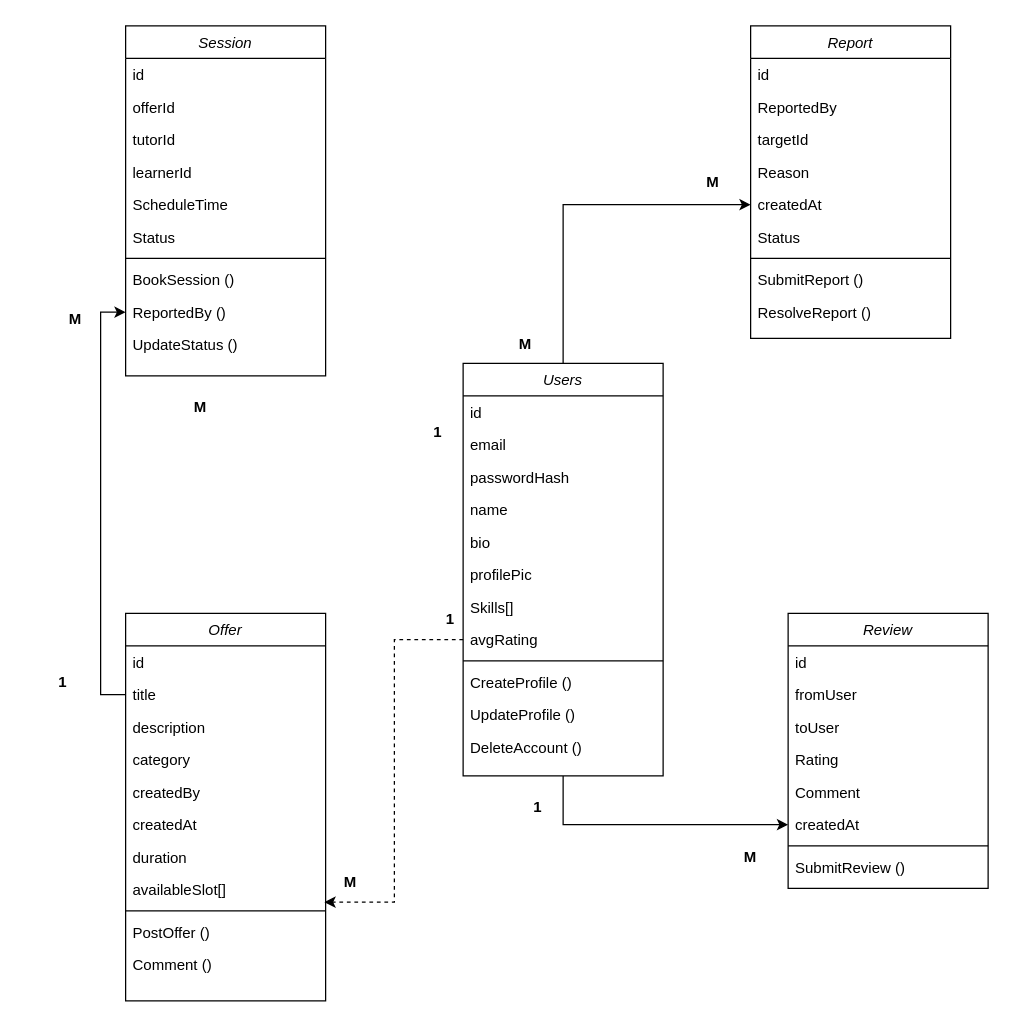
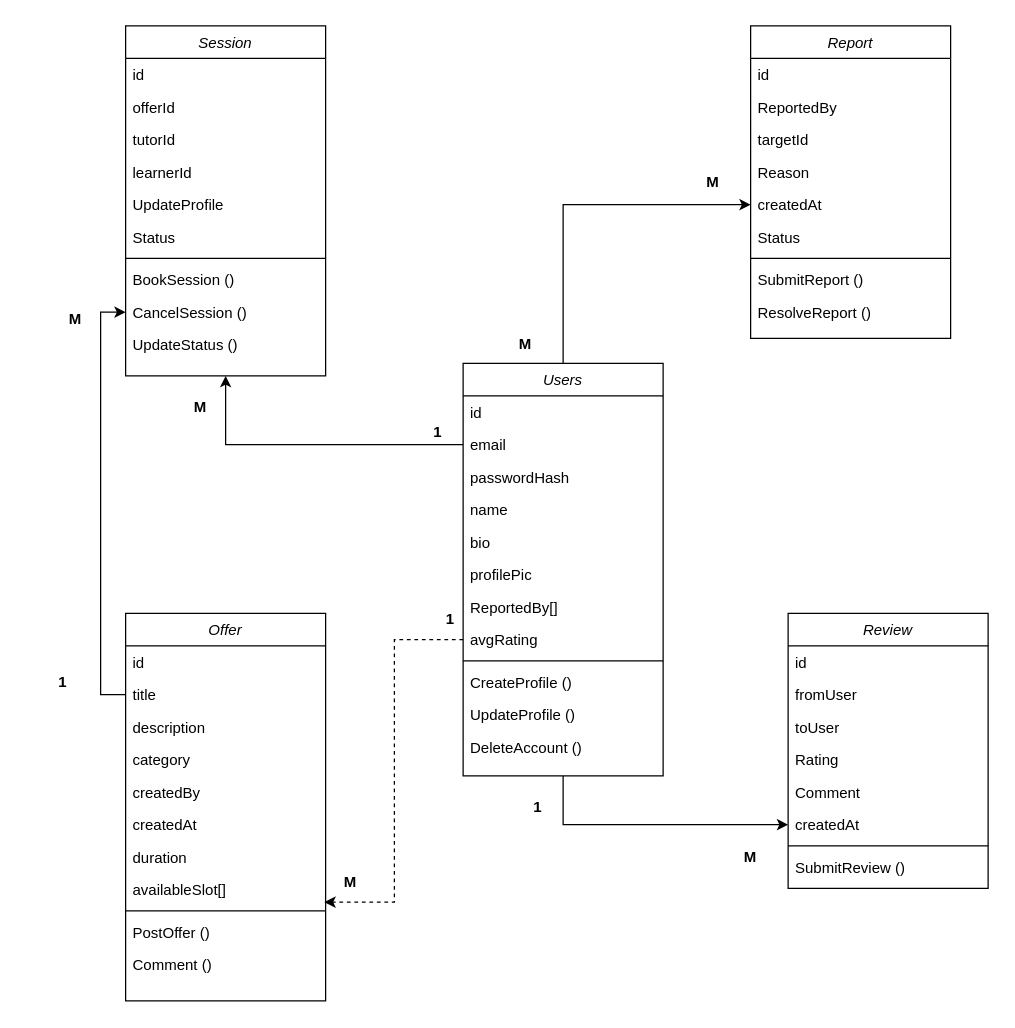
(179, 205) -> (183, 205)
(185, 313) -> (194, 313)
none -> (314, 444)
(498, 608) -> (520, 608)
